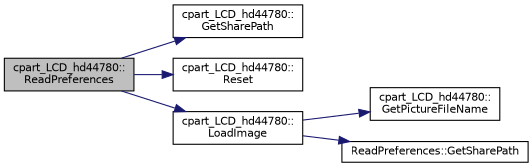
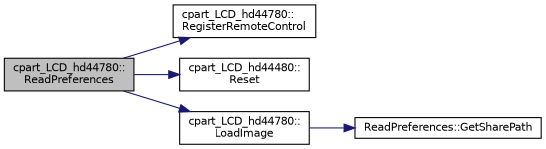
(238, 21) -> (244, 21)
(238, 75) -> (244, 75)
(435, 104) -> none
